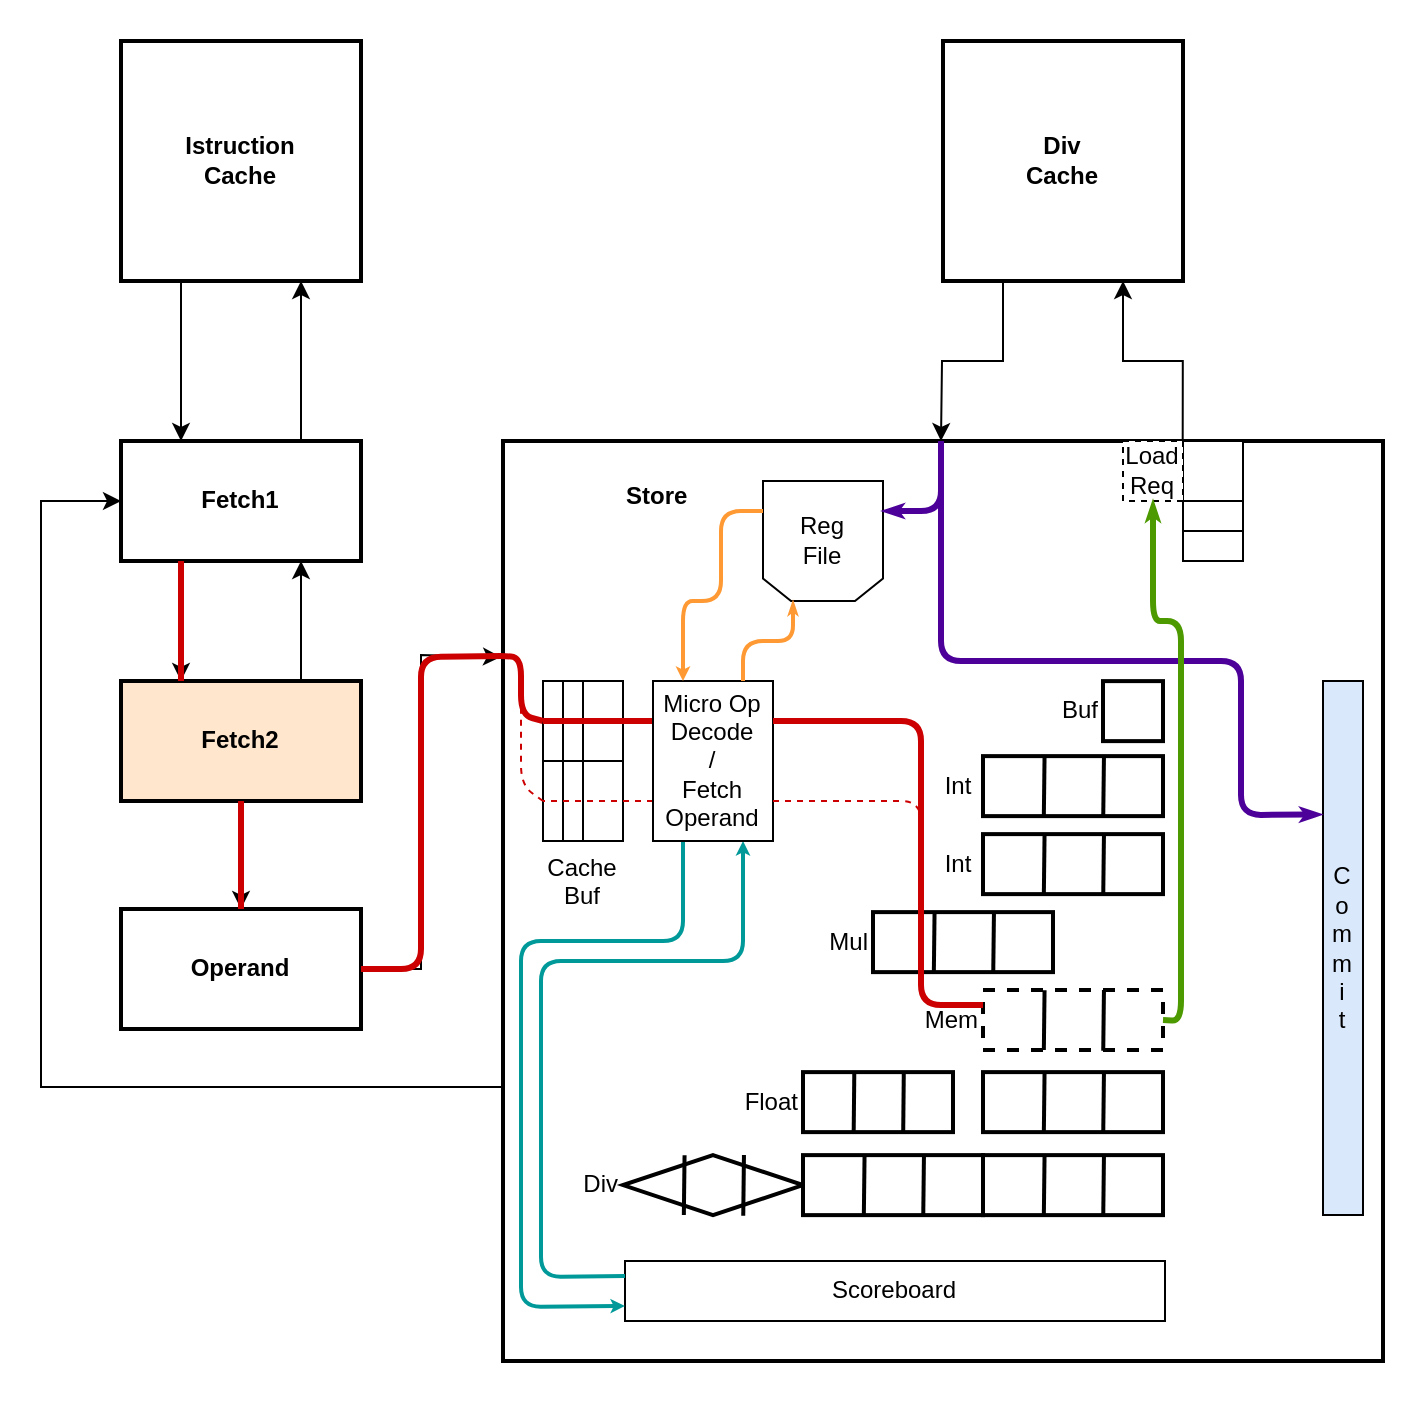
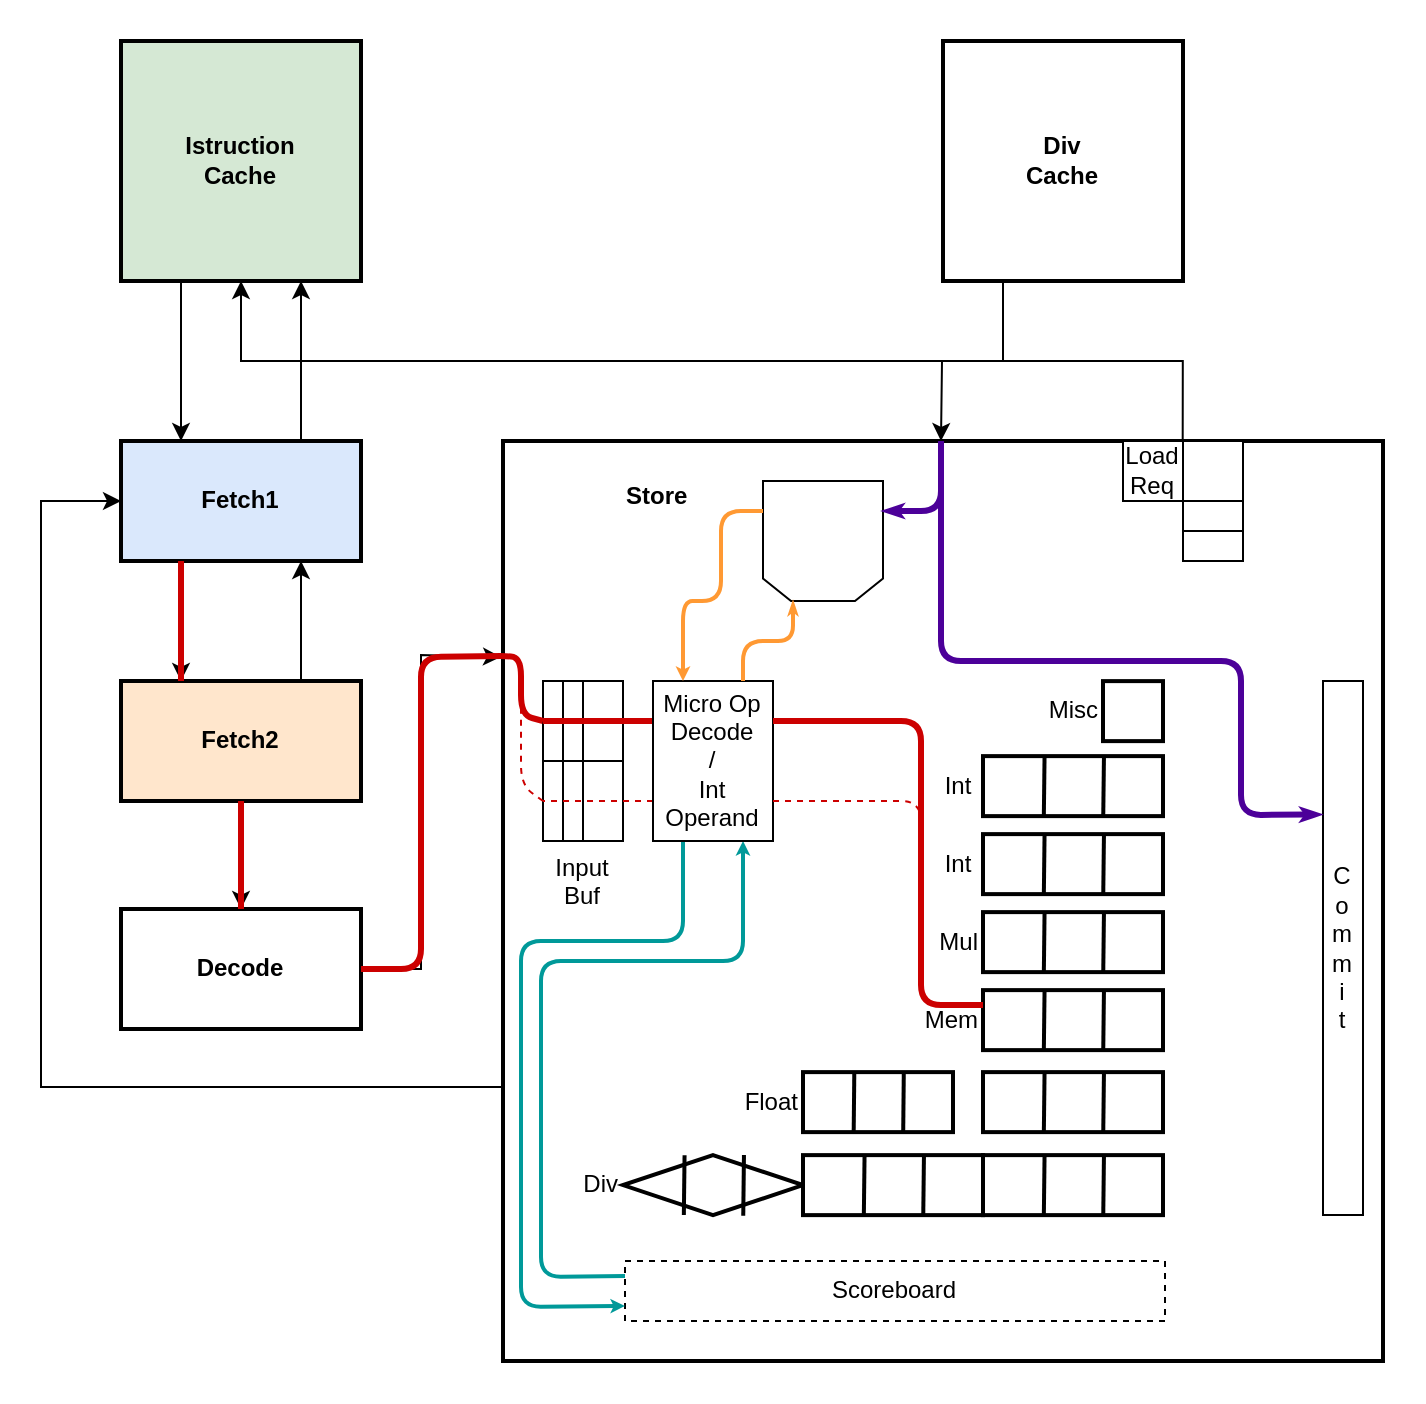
(241, 161) -> (241, 161)
(1123, 329) -> (556, 361)
(1153, 471) -> (1153, 471)
(241, 501) -> (241, 501)
(823, 541) -> none
(1079, 711) -> (1075, 711)
(713, 761) -> (713, 761)
(1181, 768) -> none
(583, 884) -> (583, 884)
(963, 942) -> (1073, 942)
(1343, 948) -> (1343, 948)
(241, 969) -> (241, 969)
(1073, 1020) -> (1073, 1020)
(895, 1291) -> (895, 1291)
